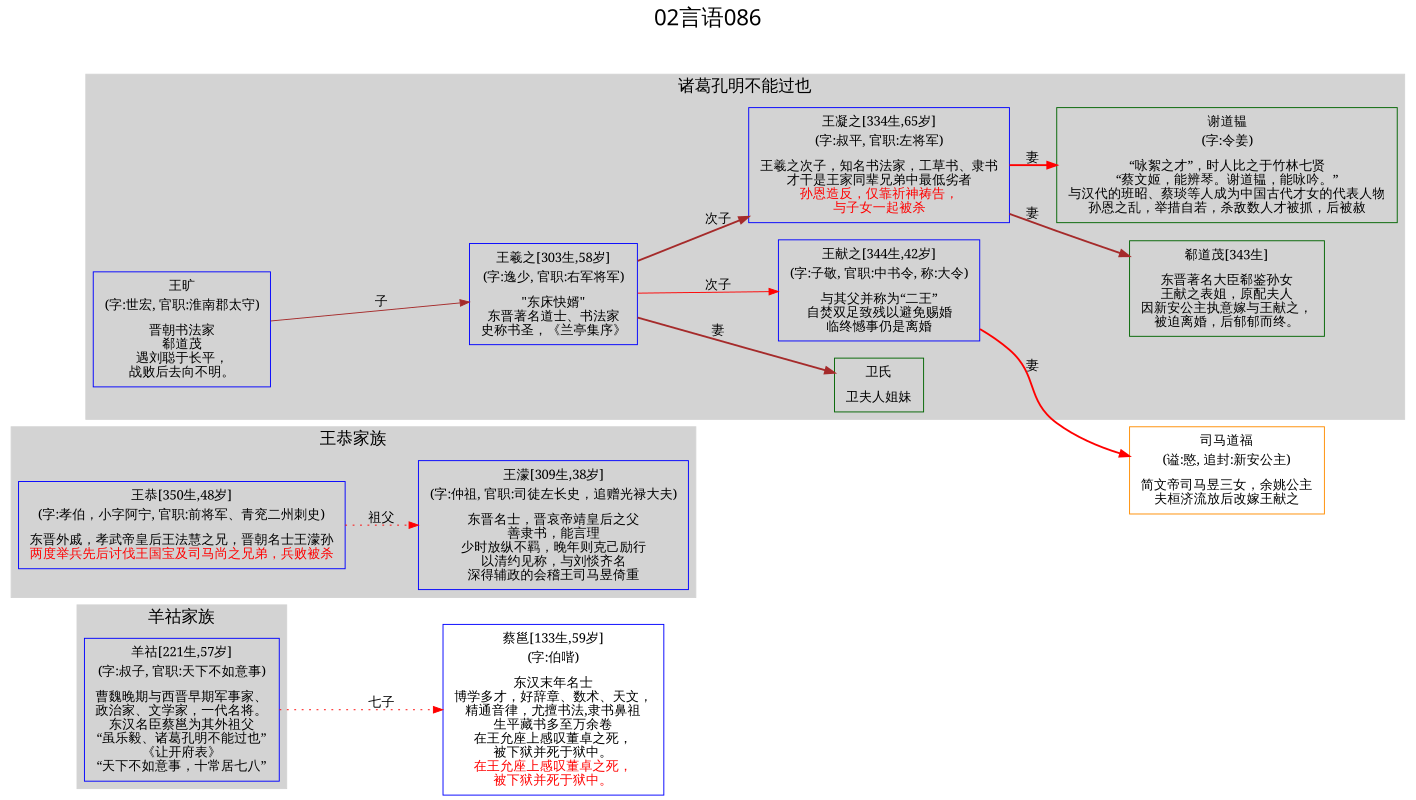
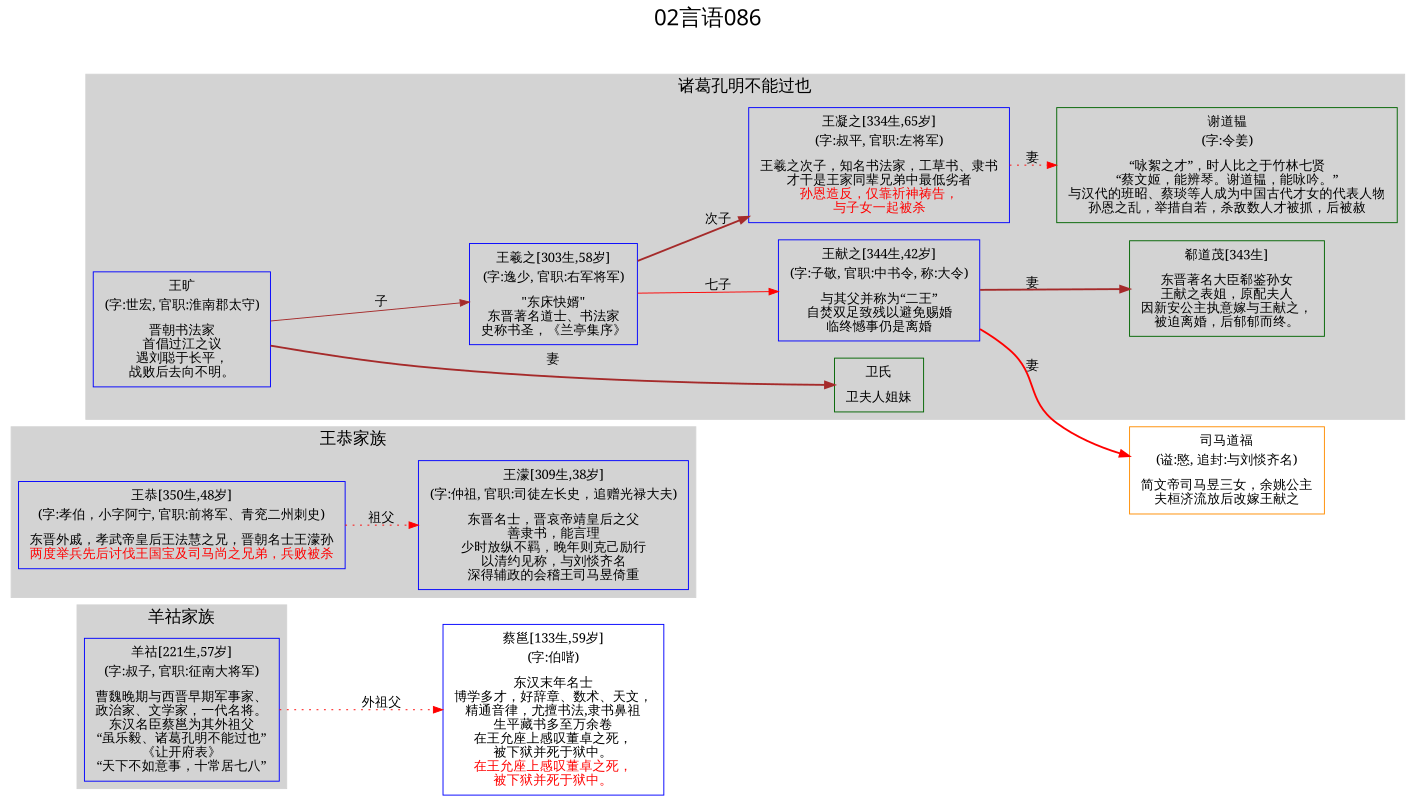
(1028, 165) -> (1028, 165)
(1065, 234) -> (1050, 289)
(719, 285) -> (719, 285)
(182, 344) -> (182, 344)
(731, 344) -> (547, 376)
(1227, 460) -> (1227, 460)
(182, 672) -> (182, 672)
(382, 703) -> (382, 703)
